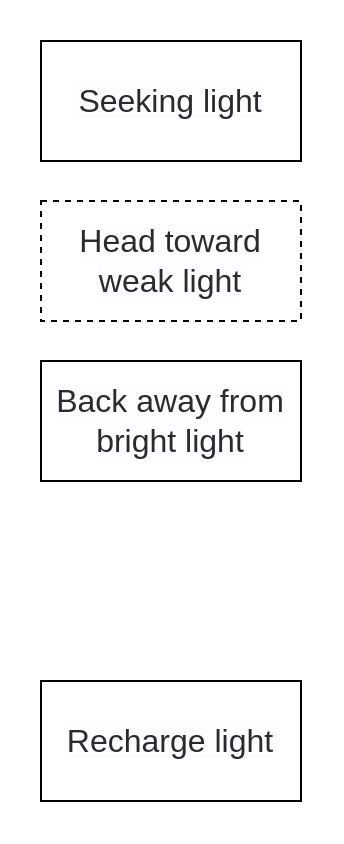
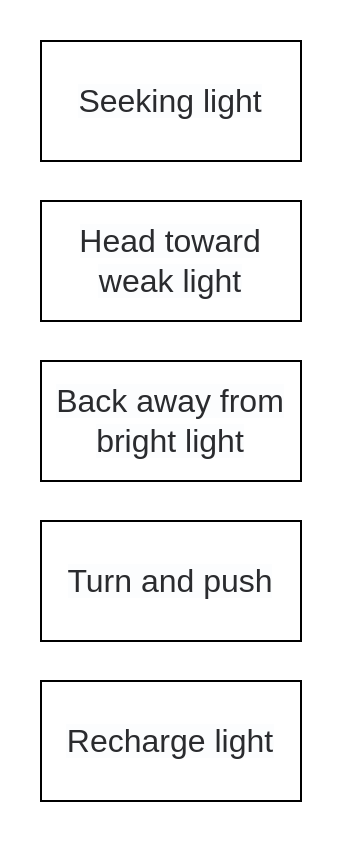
(171, 261) -> (171, 261)
none -> (171, 581)
